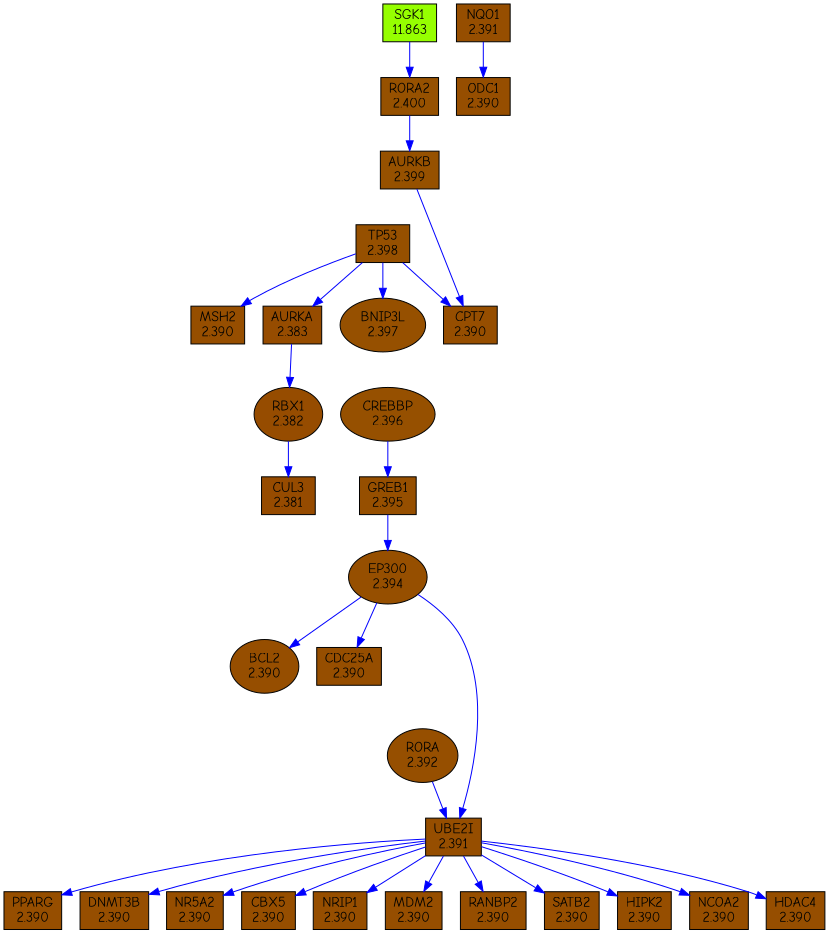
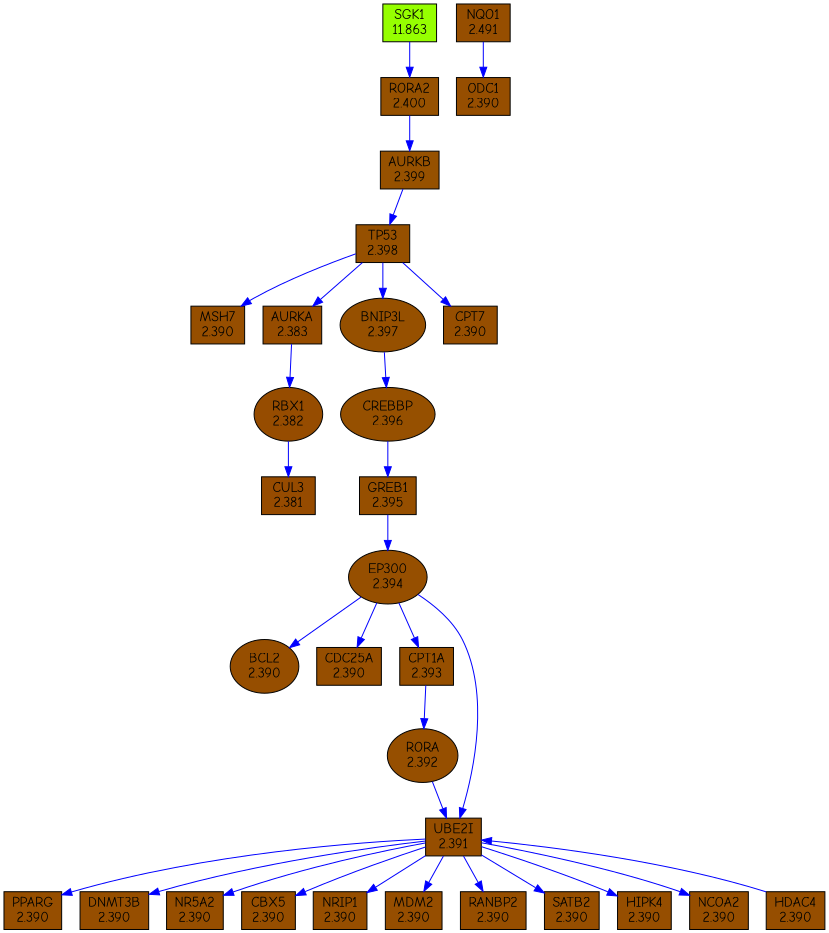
(483, 23) -> (483, 23)
(438, 243) -> (398, 202)
(218, 325) -> (218, 325)
none -> (385, 365)
none -> (427, 666)
(620, 861) -> (630, 860)
(644, 911) -> (644, 911)
